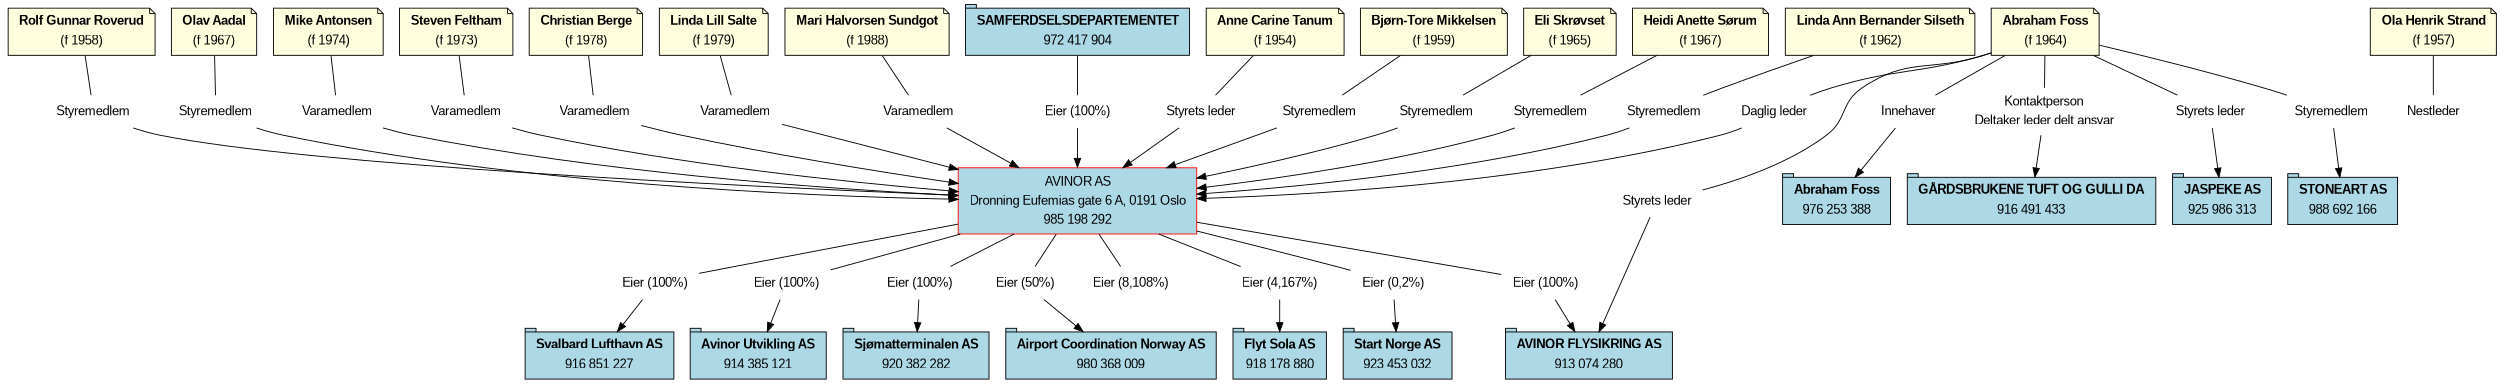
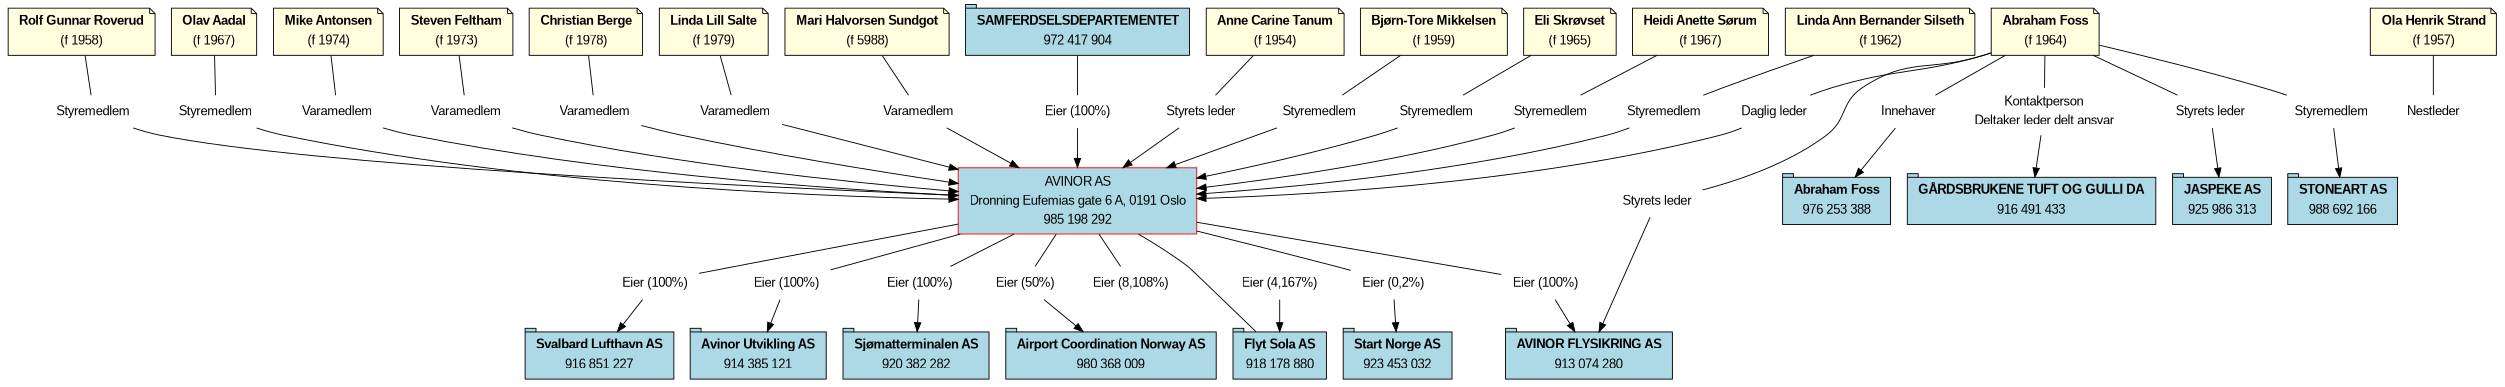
(867, 41) -> (867, 41)
(1200, 250) -> (1201, 279)
